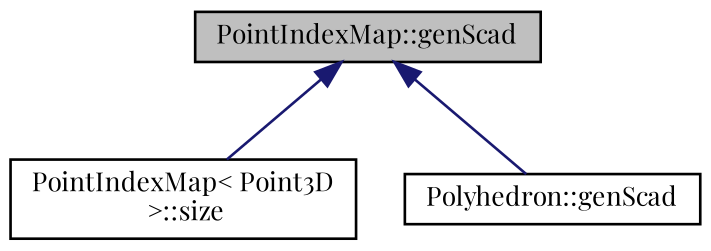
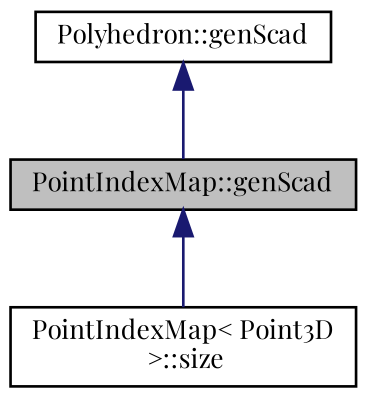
(470, 127) -> (183, 125)
